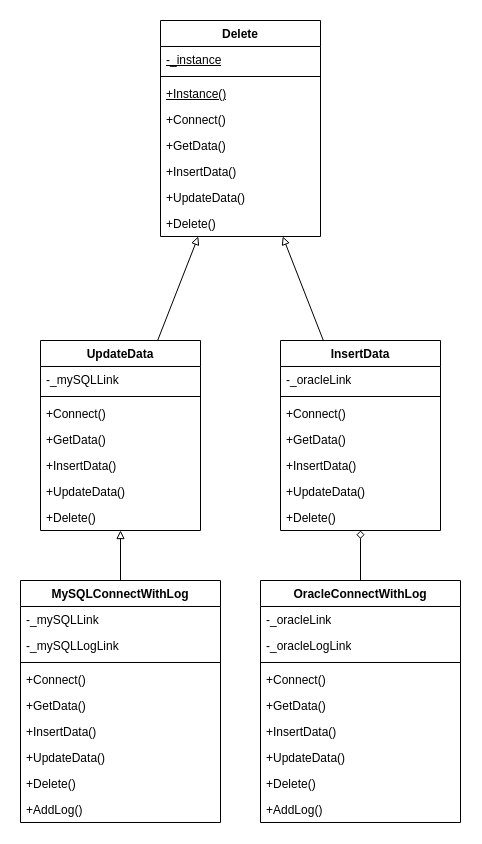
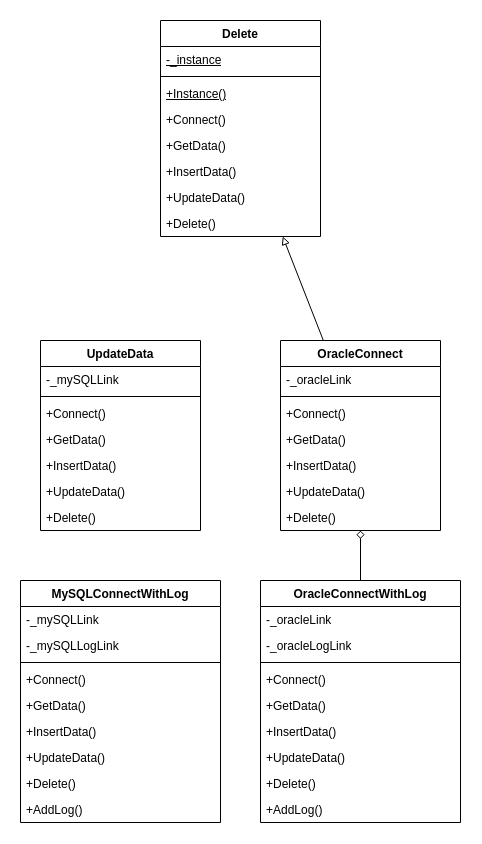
(176, 293) -> none
(361, 355) -> (361, 355)
(121, 560) -> none
